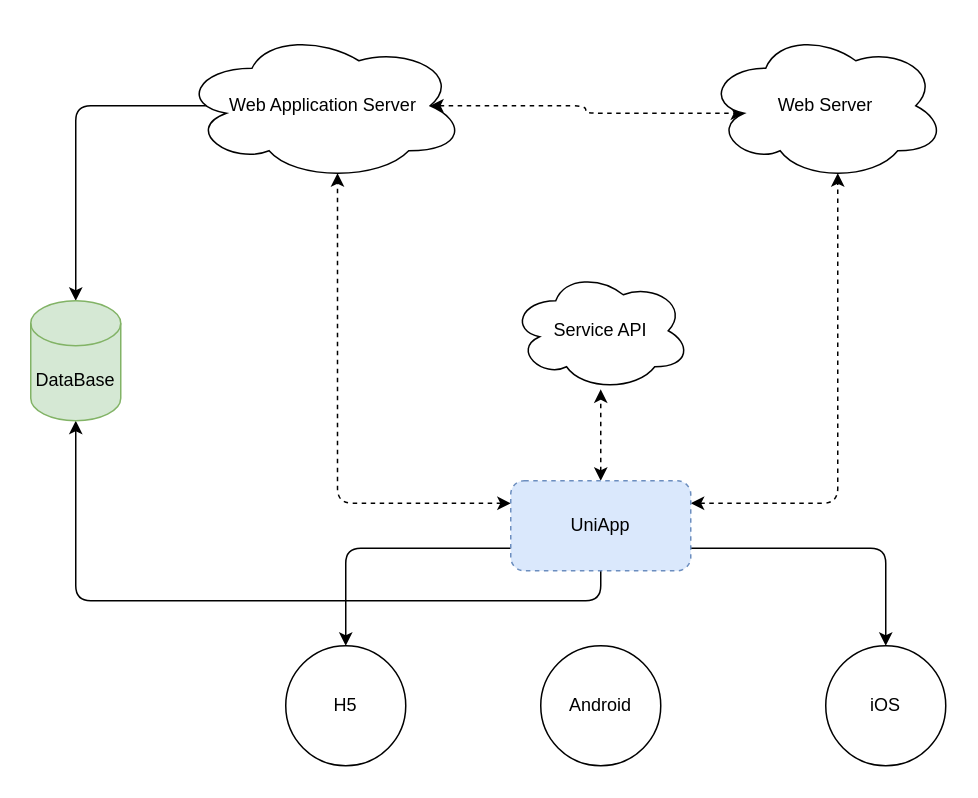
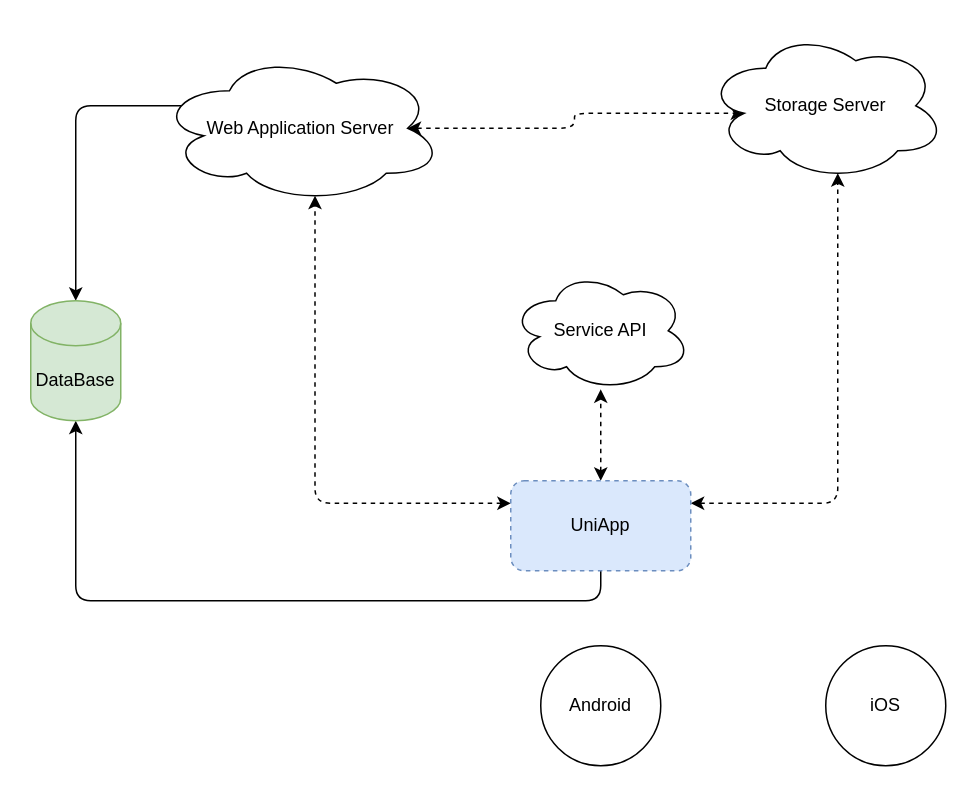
(323, 106) -> (301, 128)
(826, 106) -> (826, 106)
(390, 548) -> none
(827, 548) -> none
(346, 706) -> none
